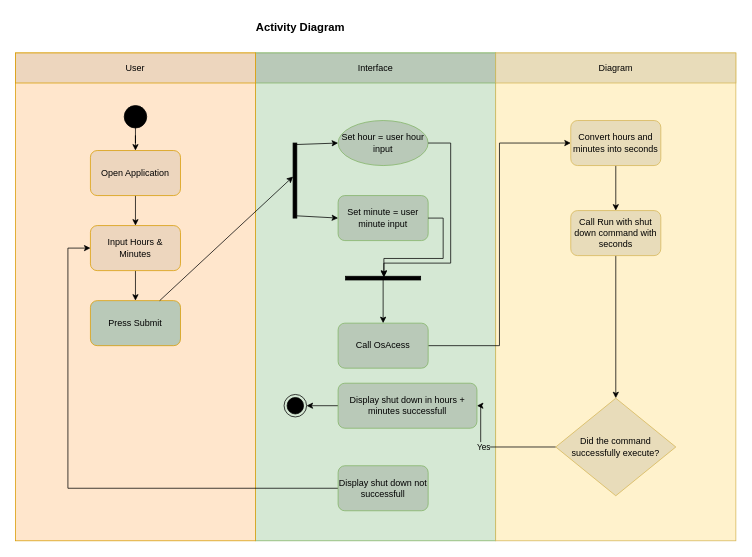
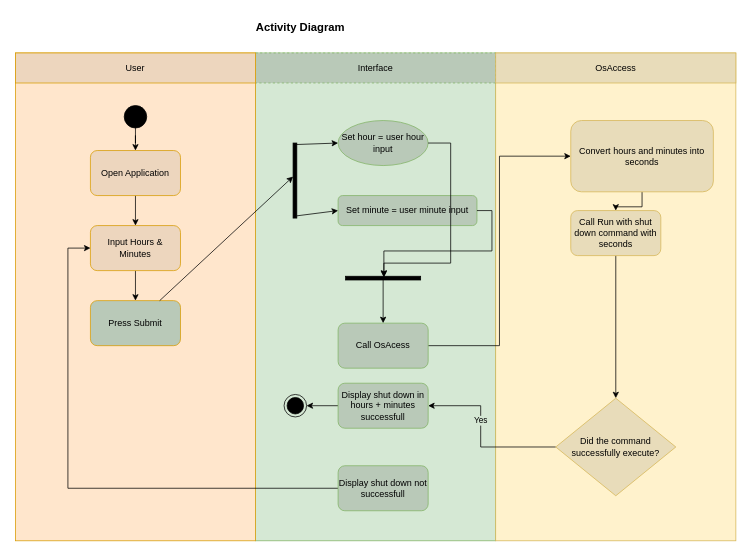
(375, 68) -> (375, 68)
(615, 68) -> (615, 68)
(615, 143) -> (642, 156)
(383, 218) -> (407, 210)
(407, 405) -> (383, 405)
